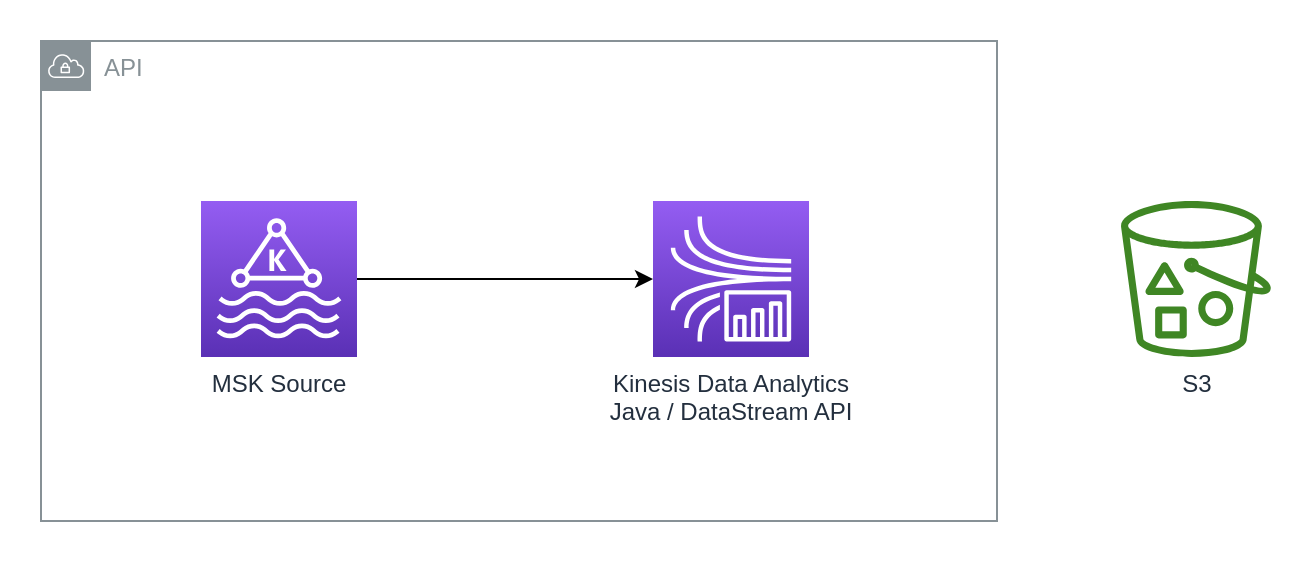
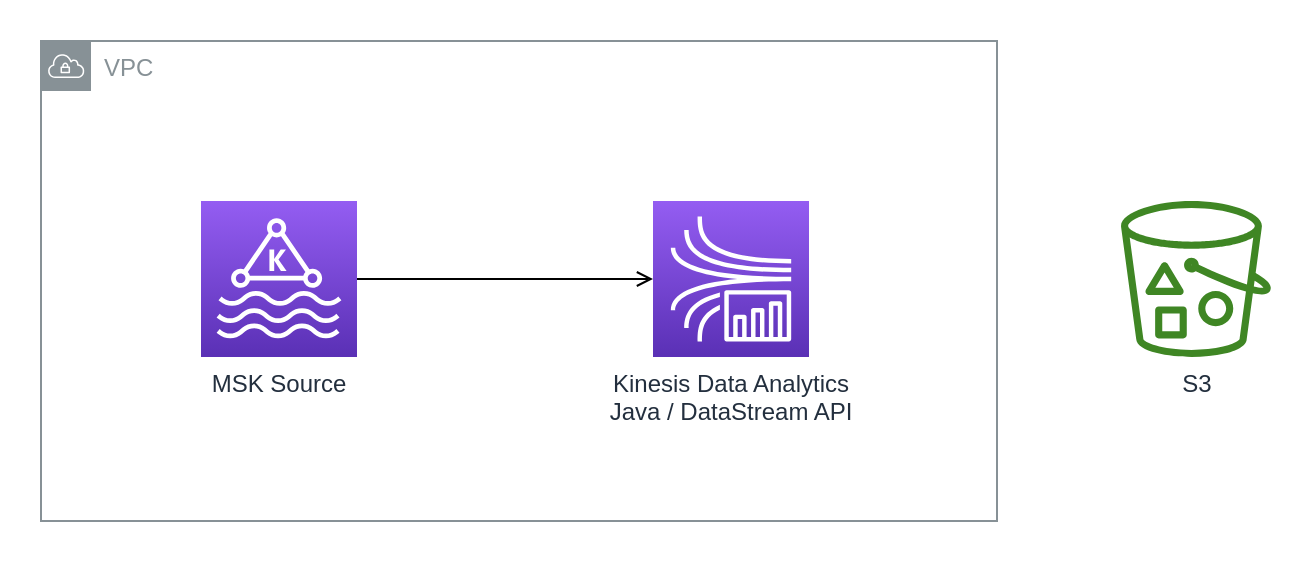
(125, 69) -> (125, 69)
(638, 279) -> (641, 279)
